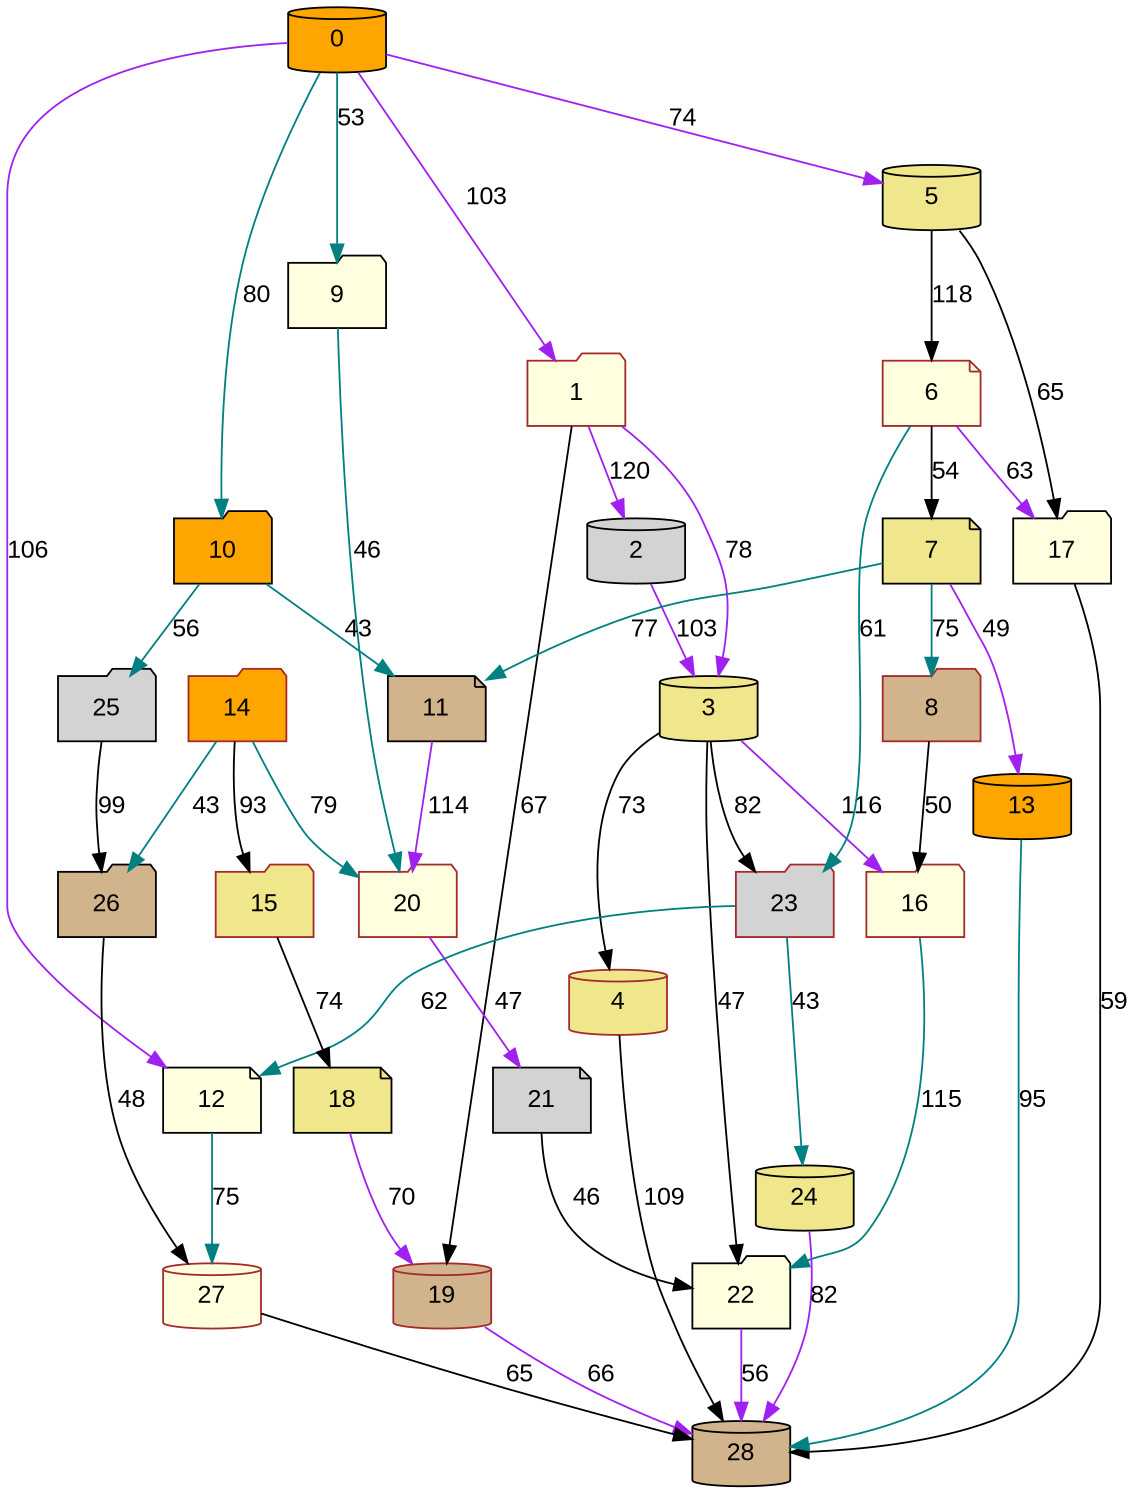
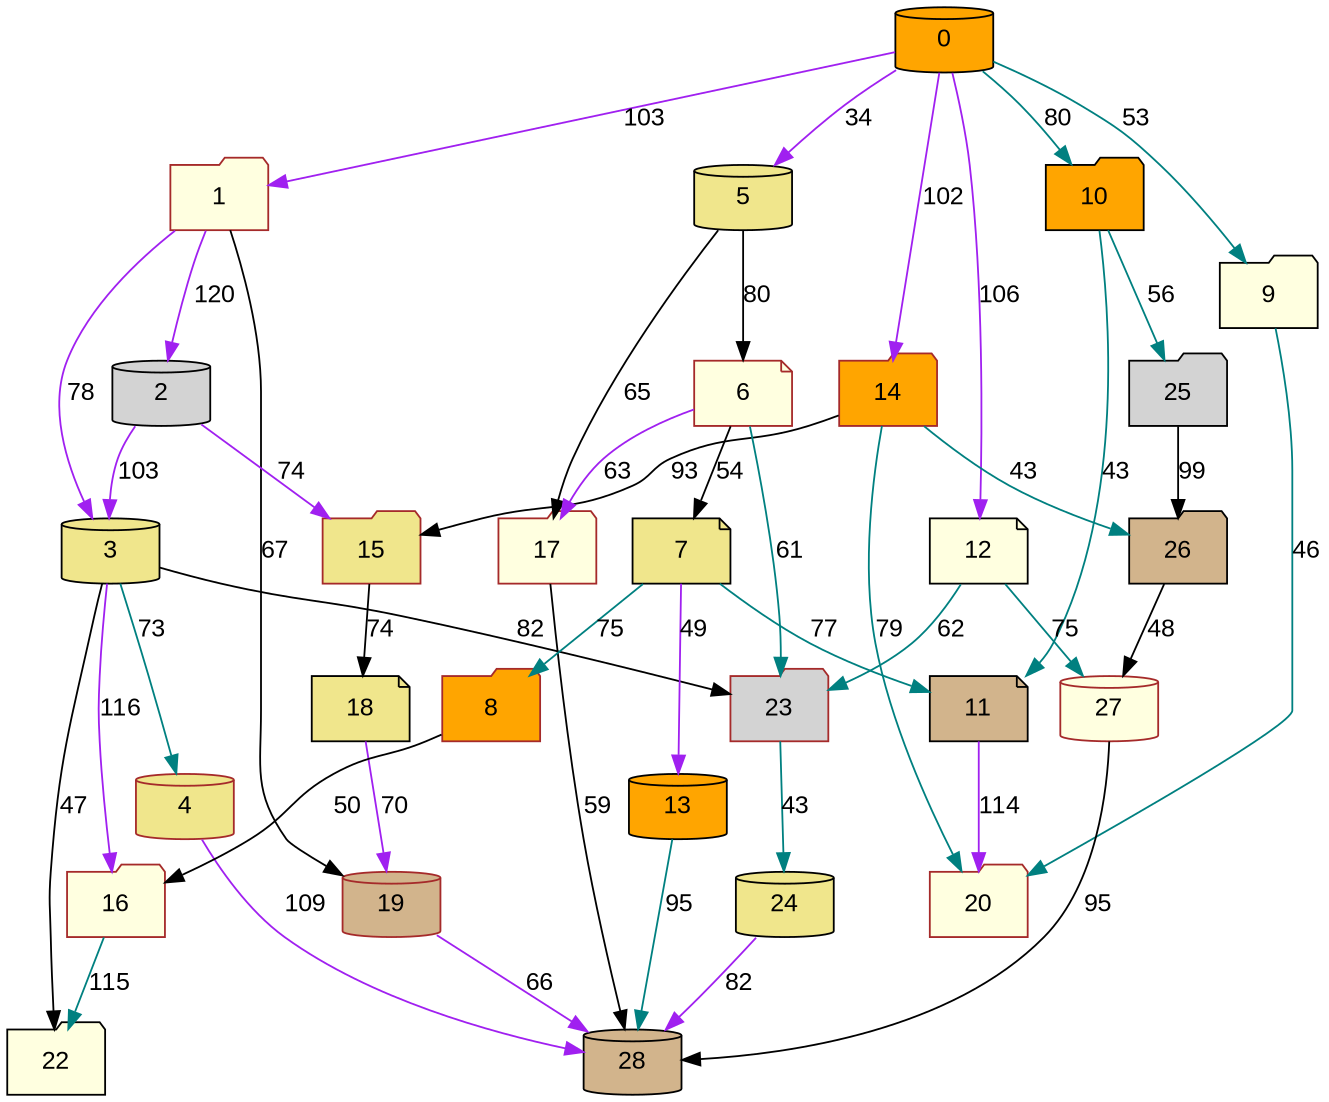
(683, 119) -> (859, 119)
none -> (918, 208)
(952, 295) -> (758, 295)
none -> (250, 460)
(1062, 551) -> (547, 551)
(932, 709) -> (491, 709)
(601, 832) -> (147, 669)
(477, 947) -> (912, 644)
(542, 1100) -> none
(643, 1226) -> (360, 981)
(741, 1366) -> none
(520, 1375) -> (1098, 904)
